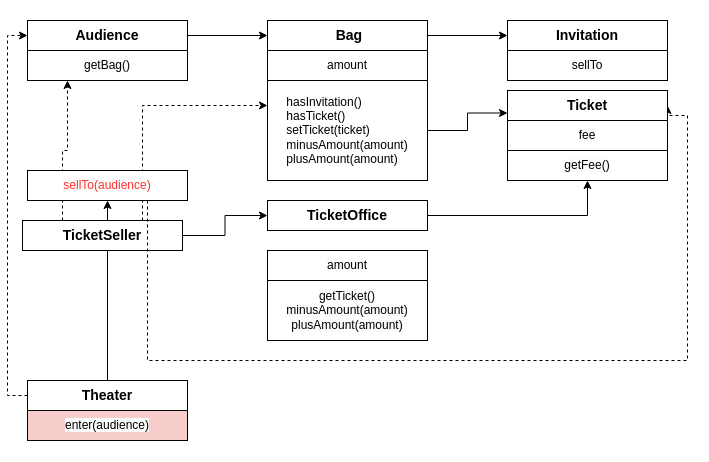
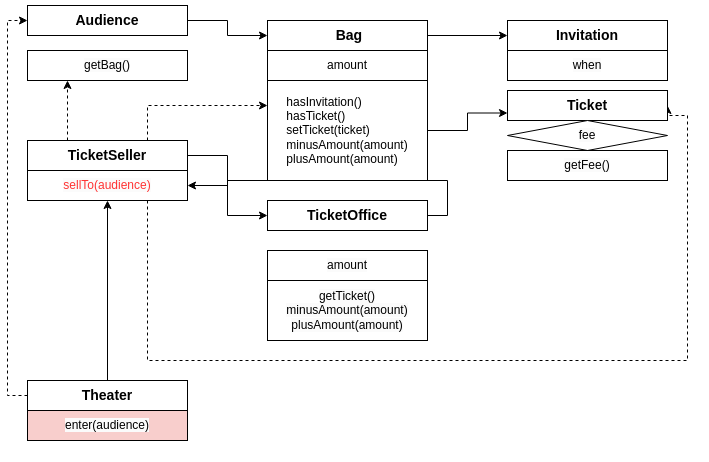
(108, 36) -> (108, 21)
(588, 66) -> (588, 66)
(588, 136) -> (588, 136)
(531, 216) -> (448, 189)
(103, 236) -> (108, 156)
